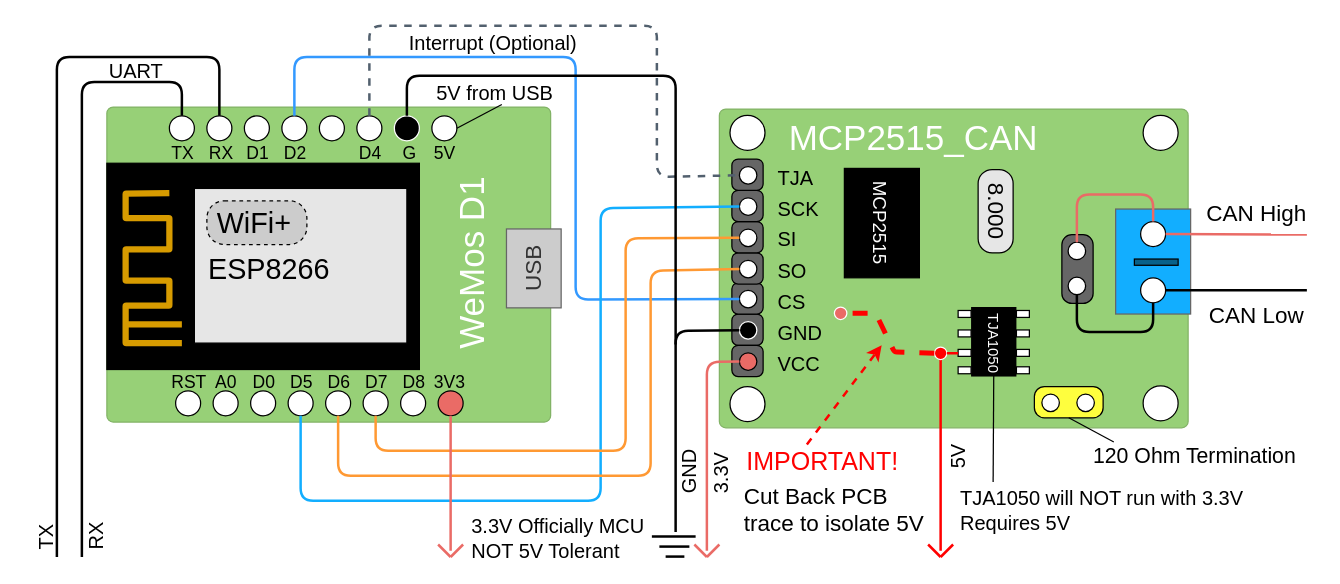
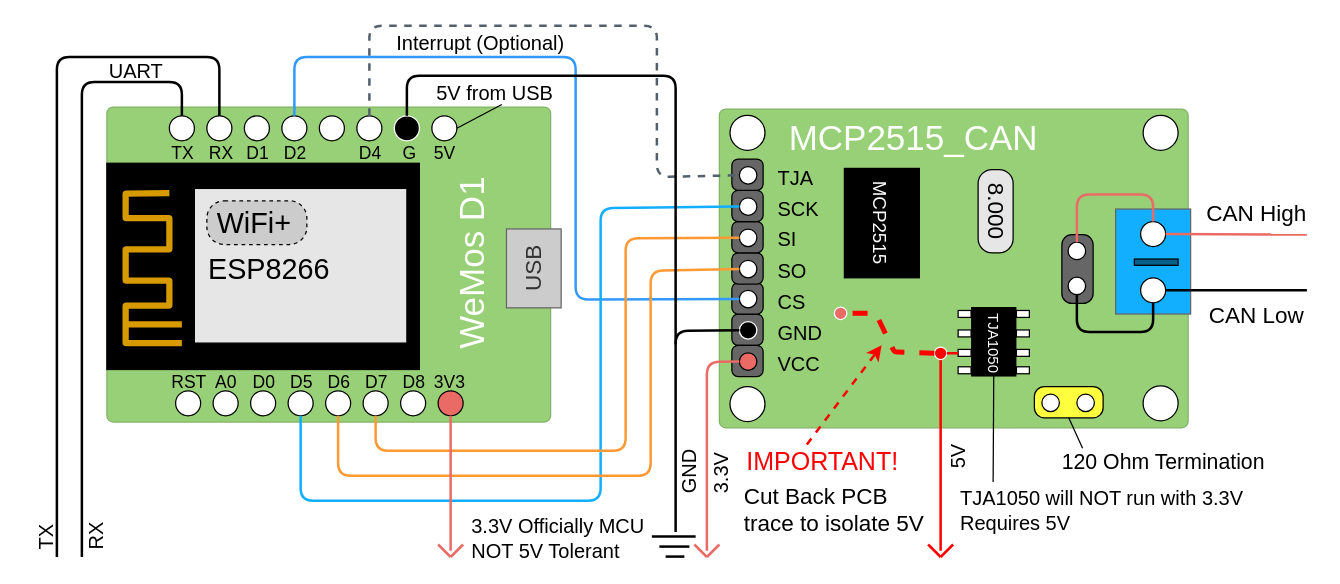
(507, 43) -> (494, 43)
(1194, 457) -> (1163, 463)
